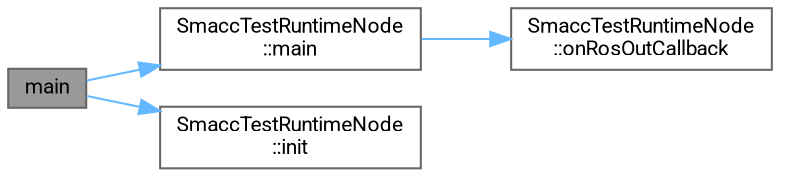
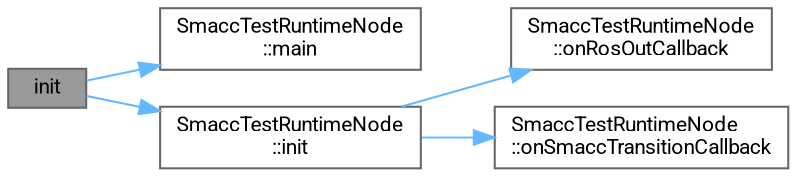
(456, 39) -> (456, 91)
(47, 88) -> (47, 88)
none -> (641, 138)
